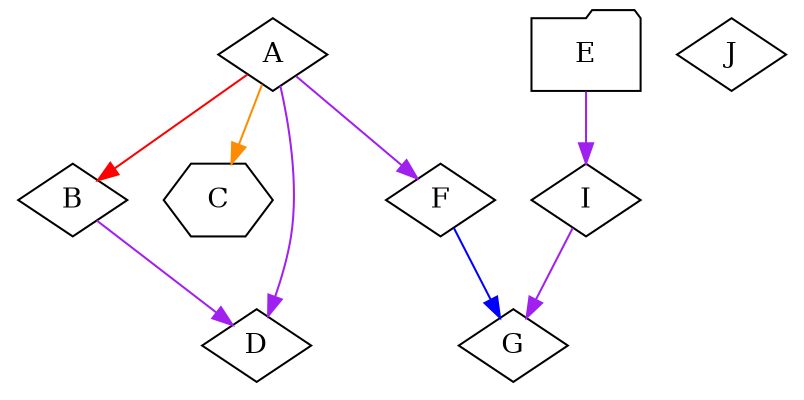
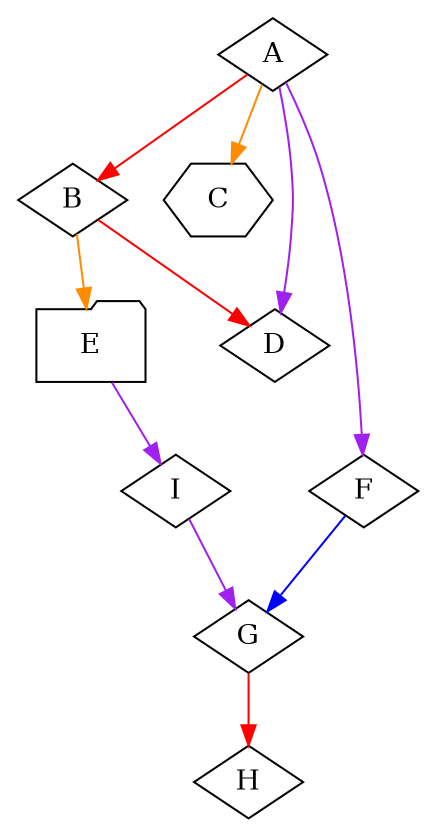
(732, 55) -> none
none -> (80, 261)
(156, 266) -> (166, 267)
none -> (249, 782)
